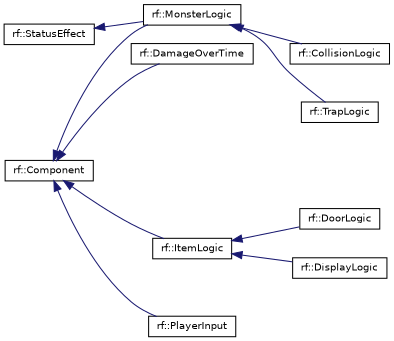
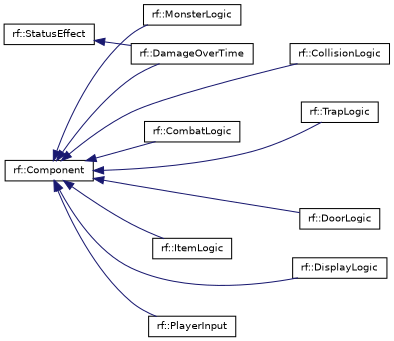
(124, 24) -> (113, 43)
(271, 36) -> (177, 96)
(283, 66) -> (216, 159)
none -> (192, 132)
(271, 233) -> (202, 197)
(267, 258) -> (160, 278)
